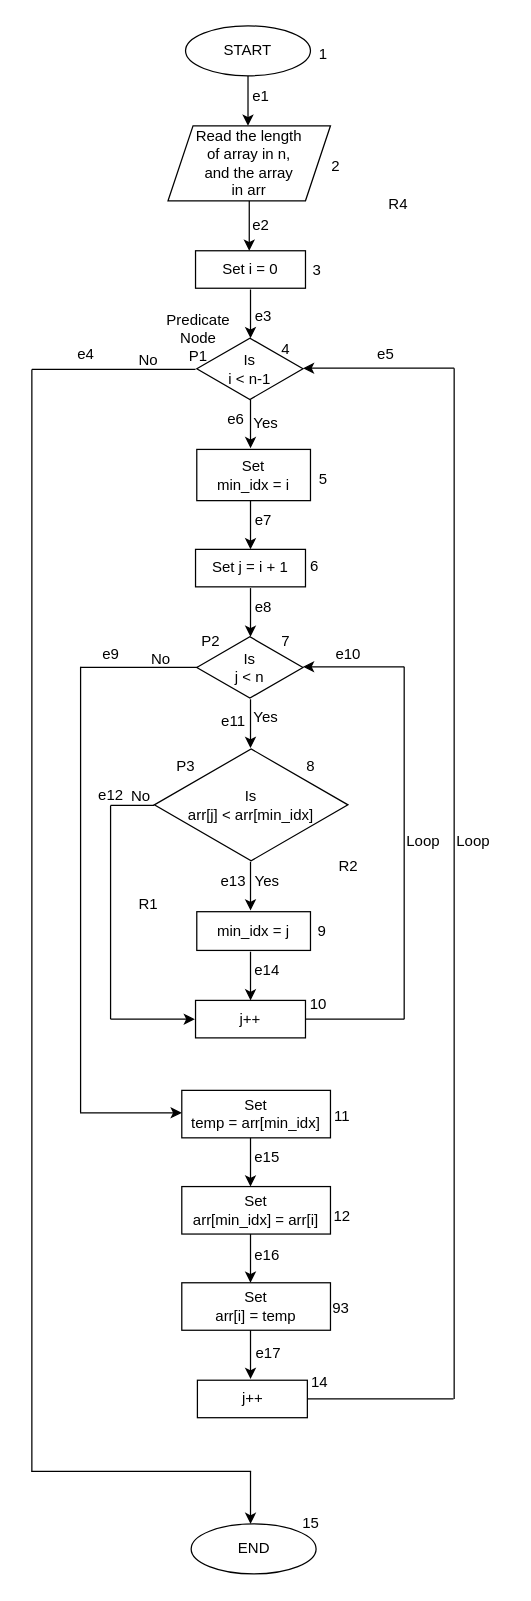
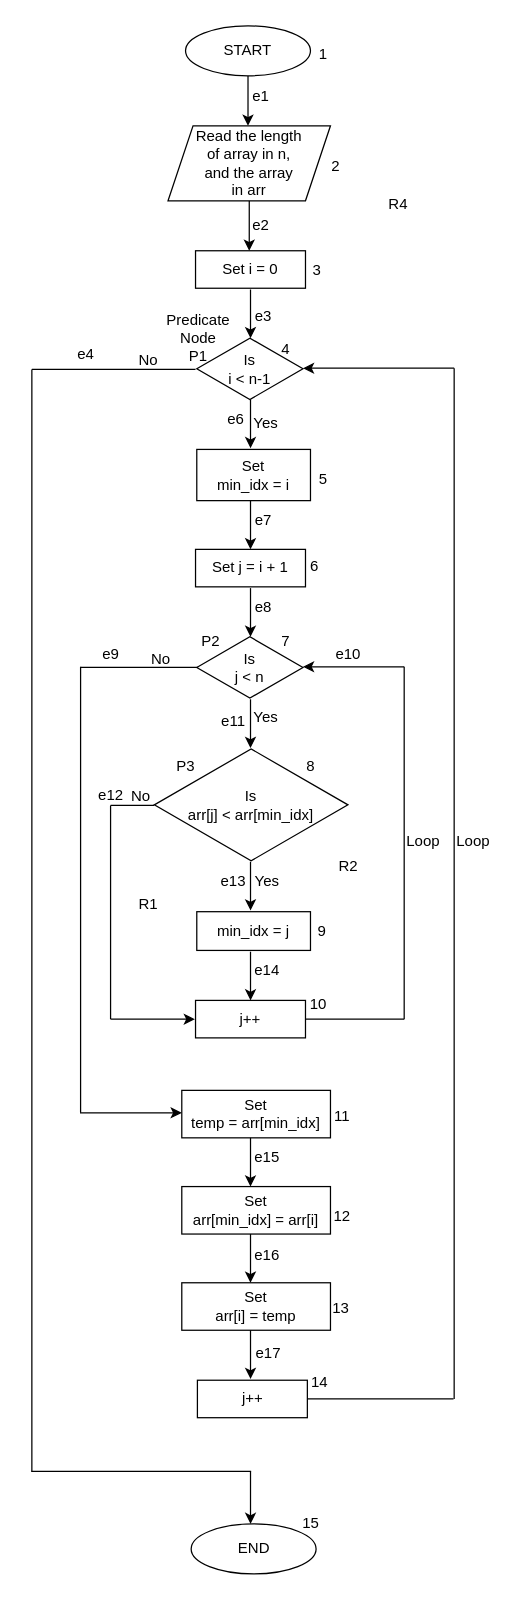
(386, 354) -> none
(341, 1309) -> (341, 1309)
